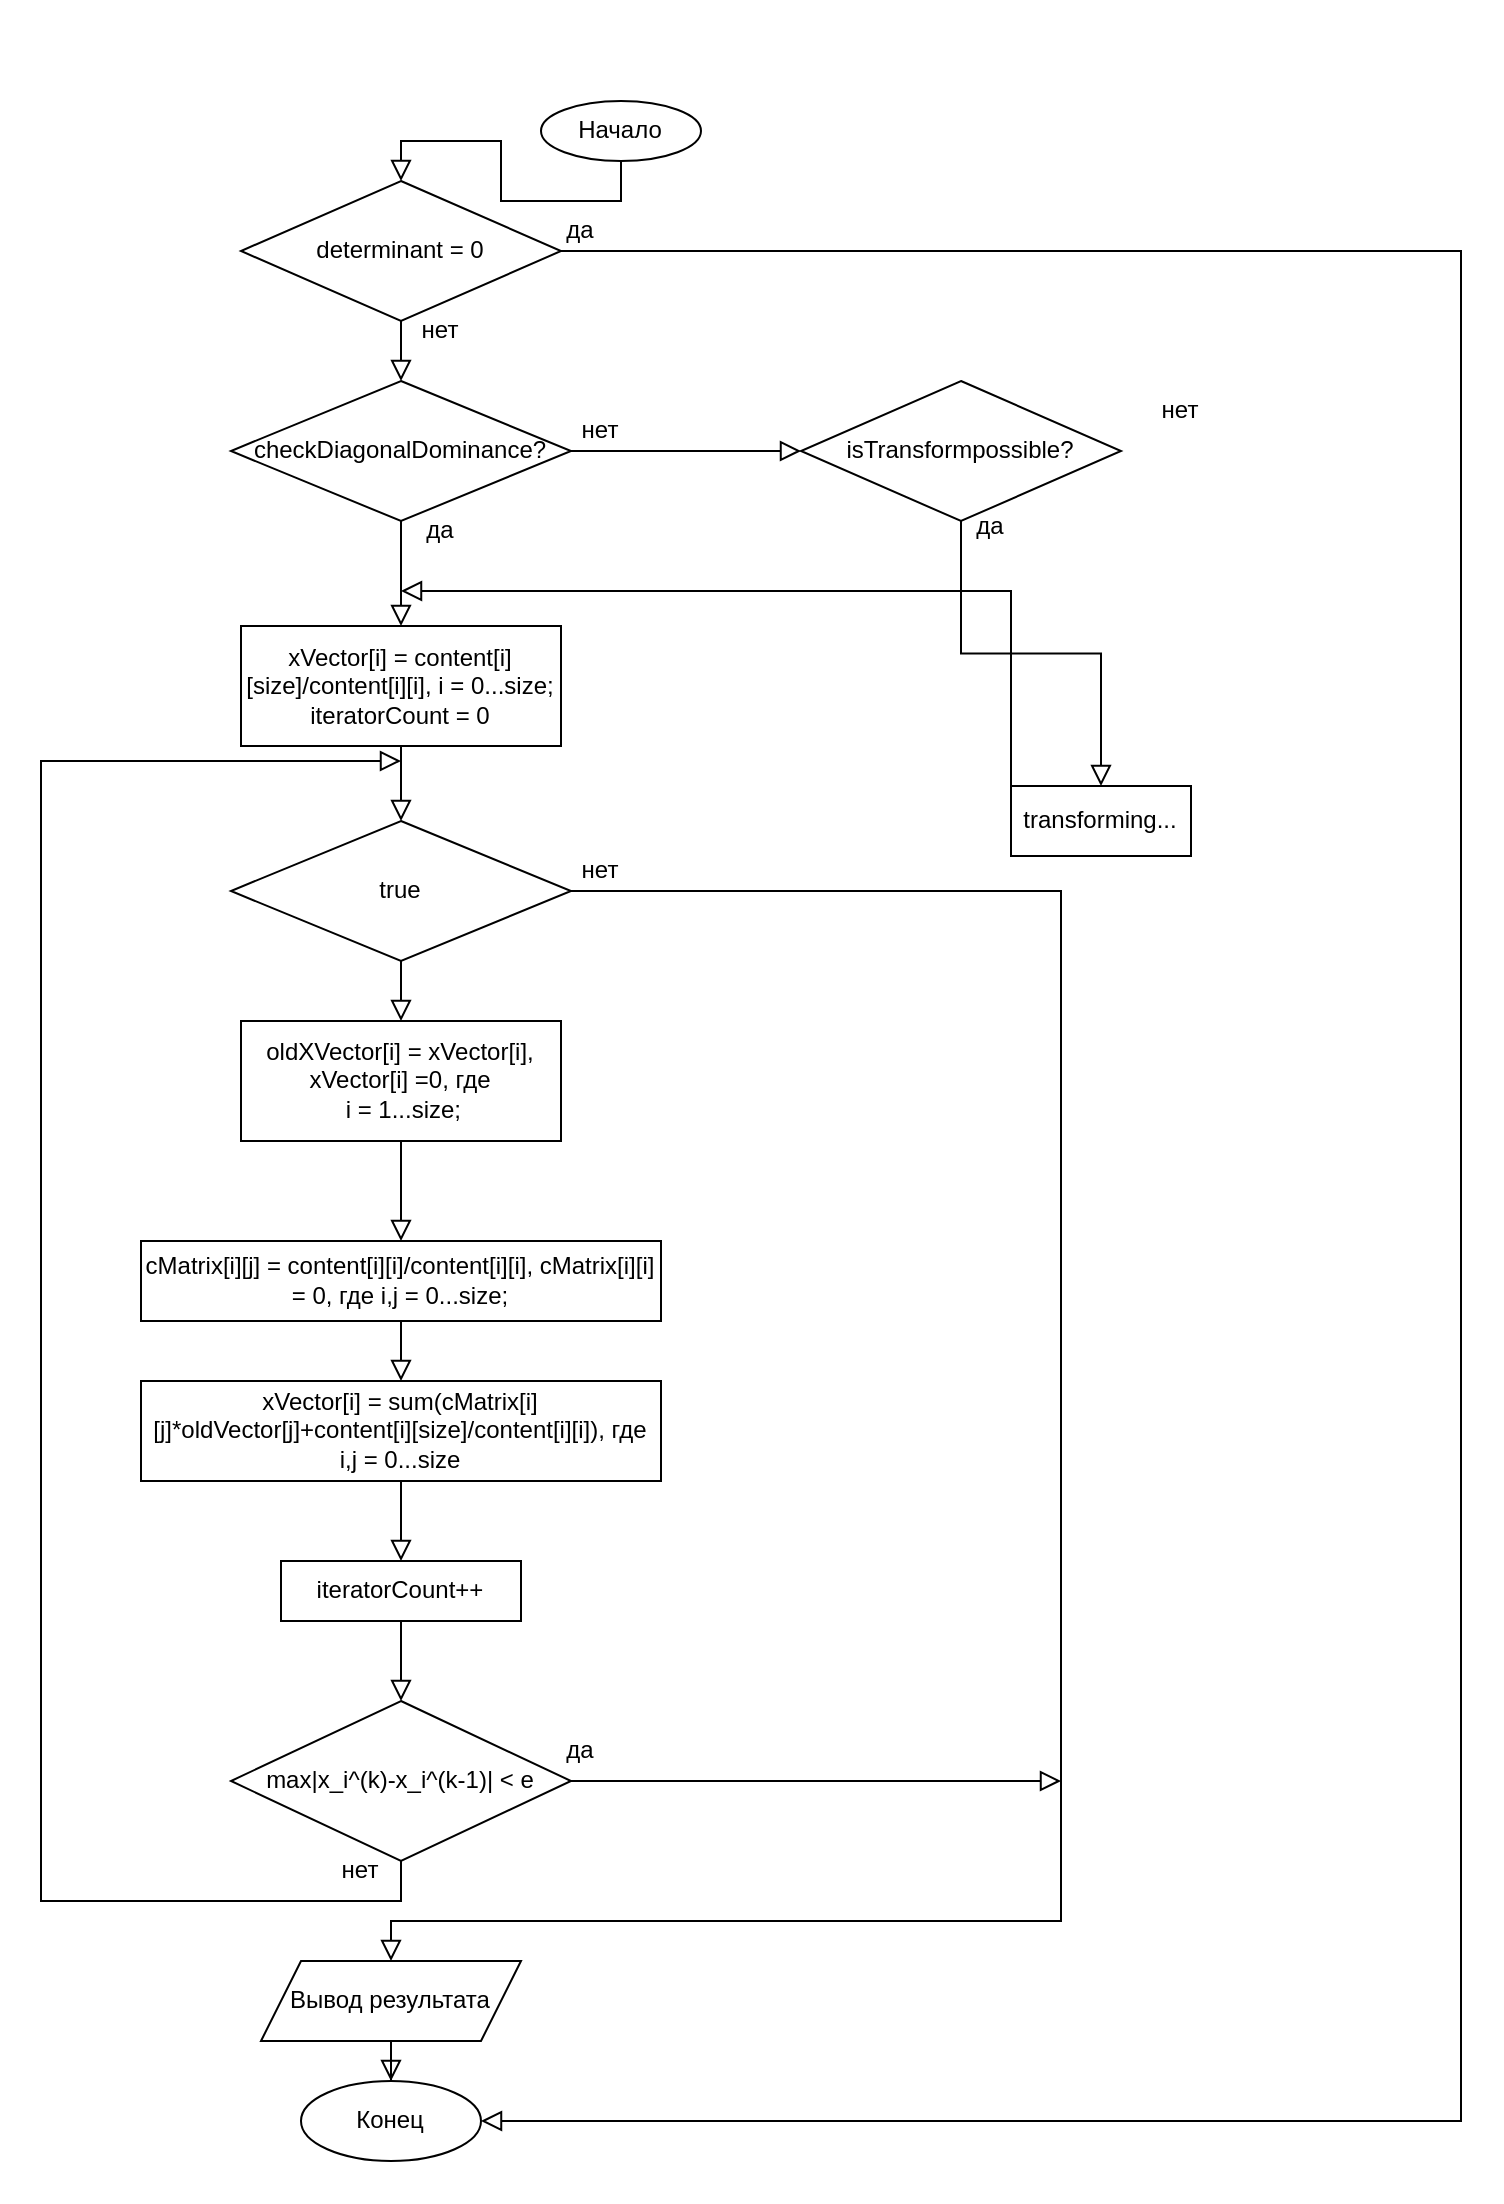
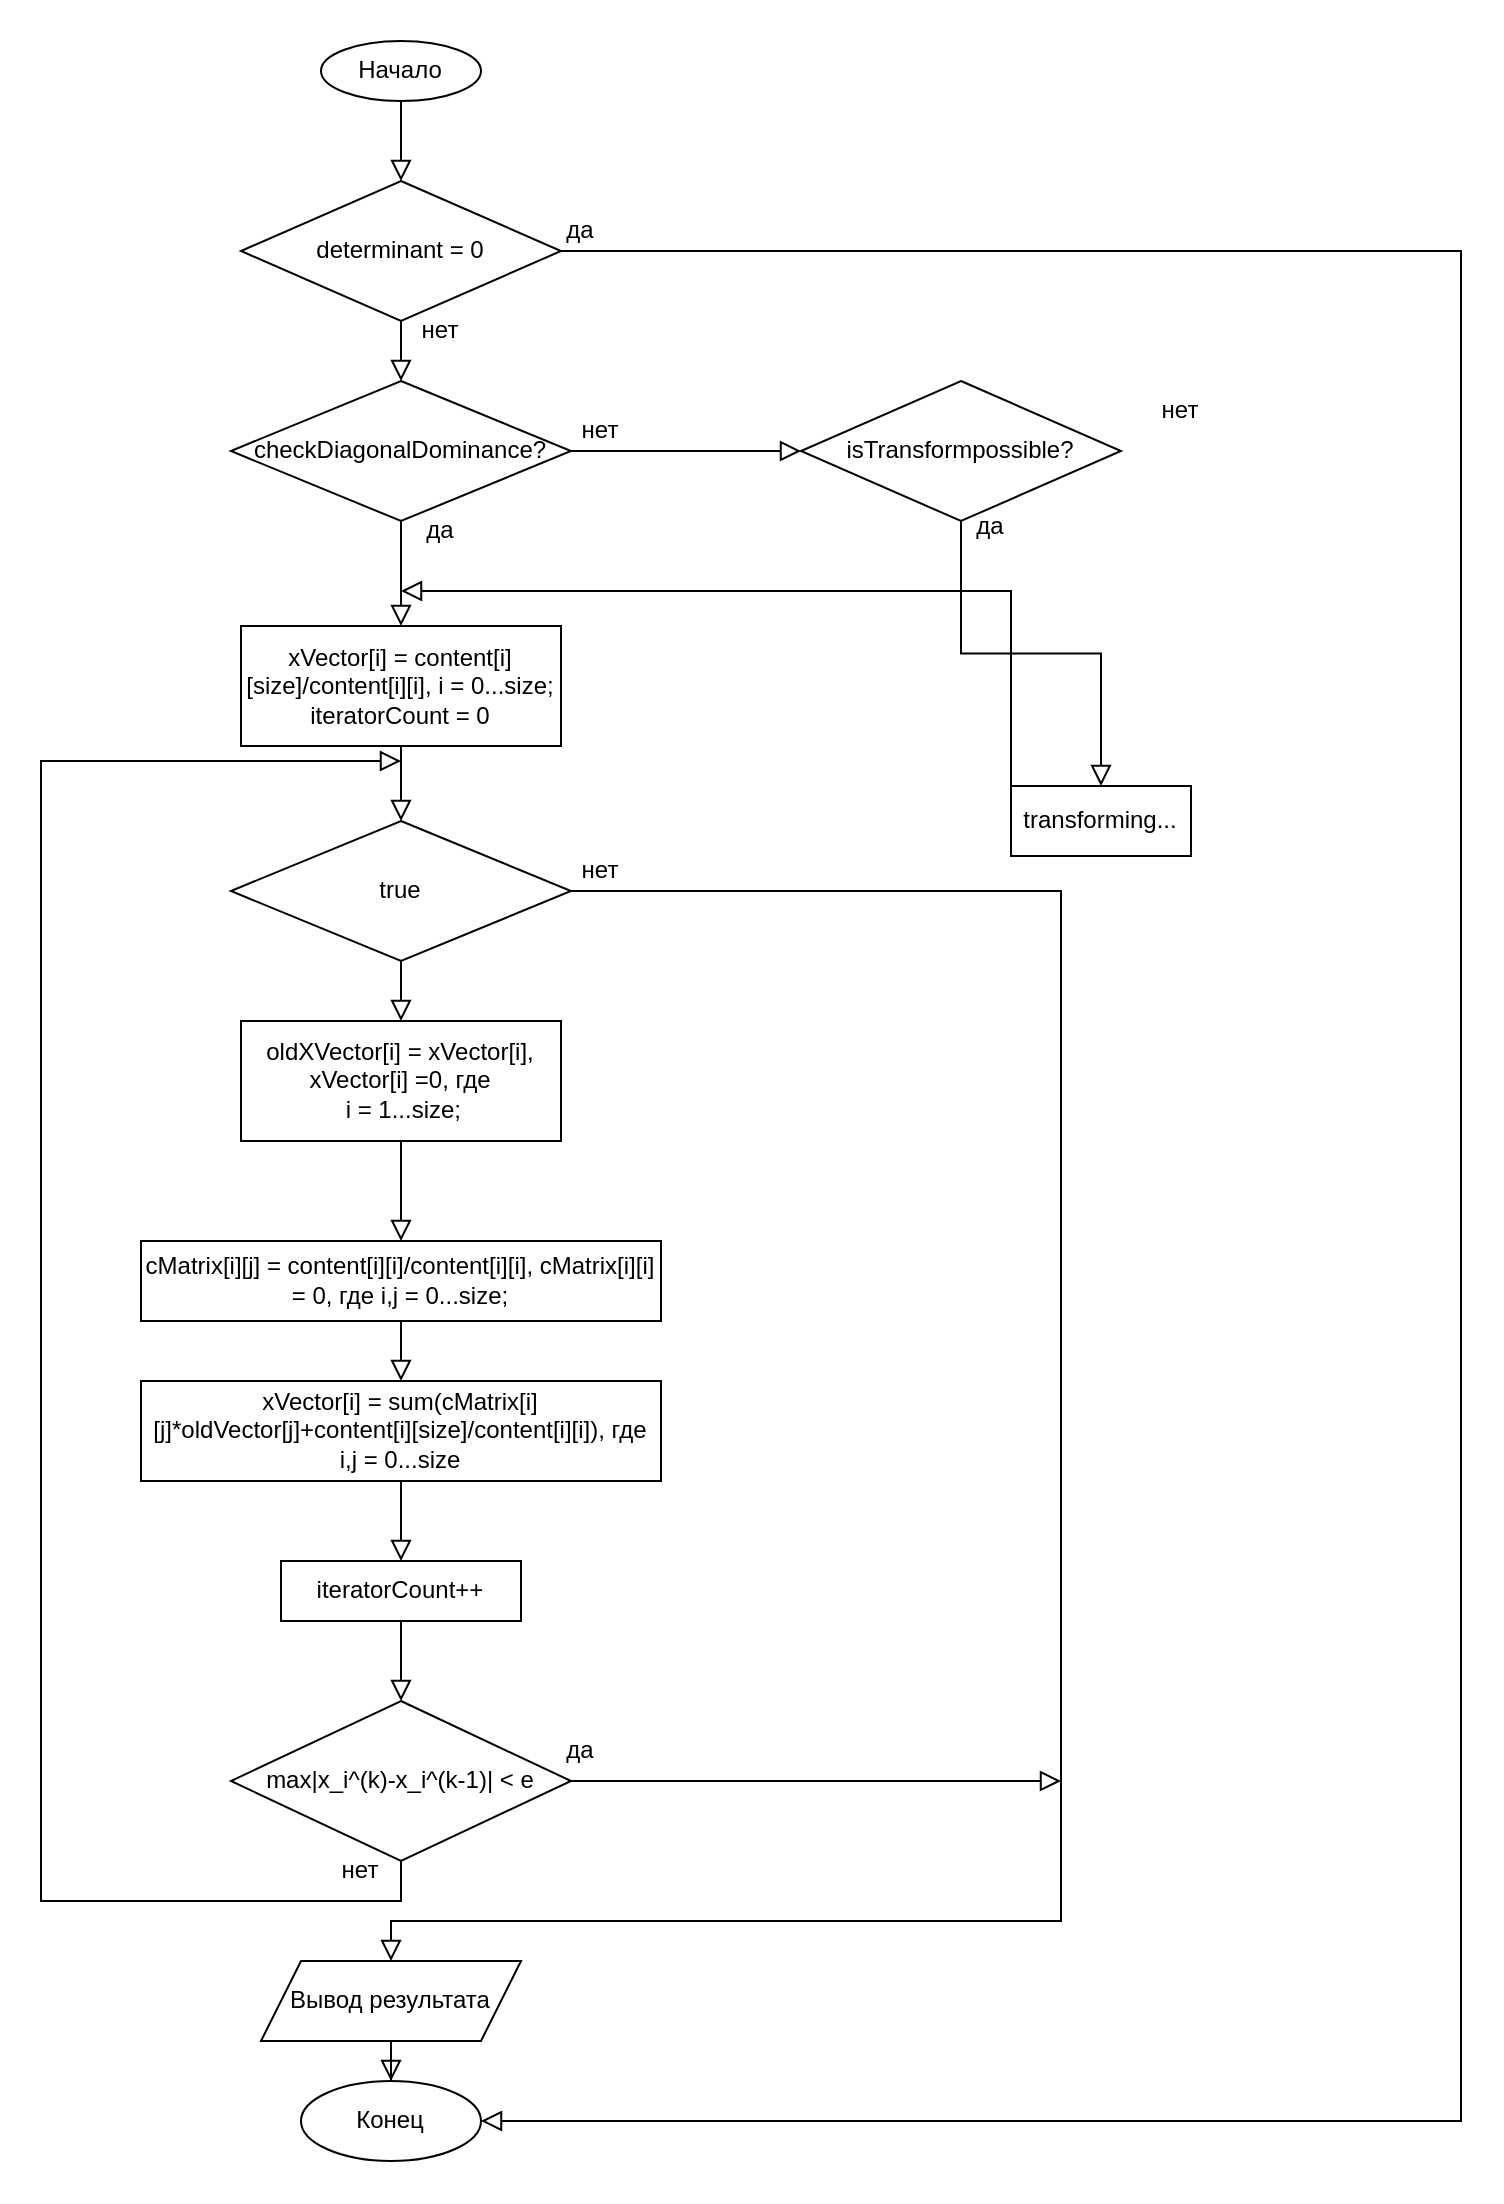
(621, 131) -> (401, 71)
